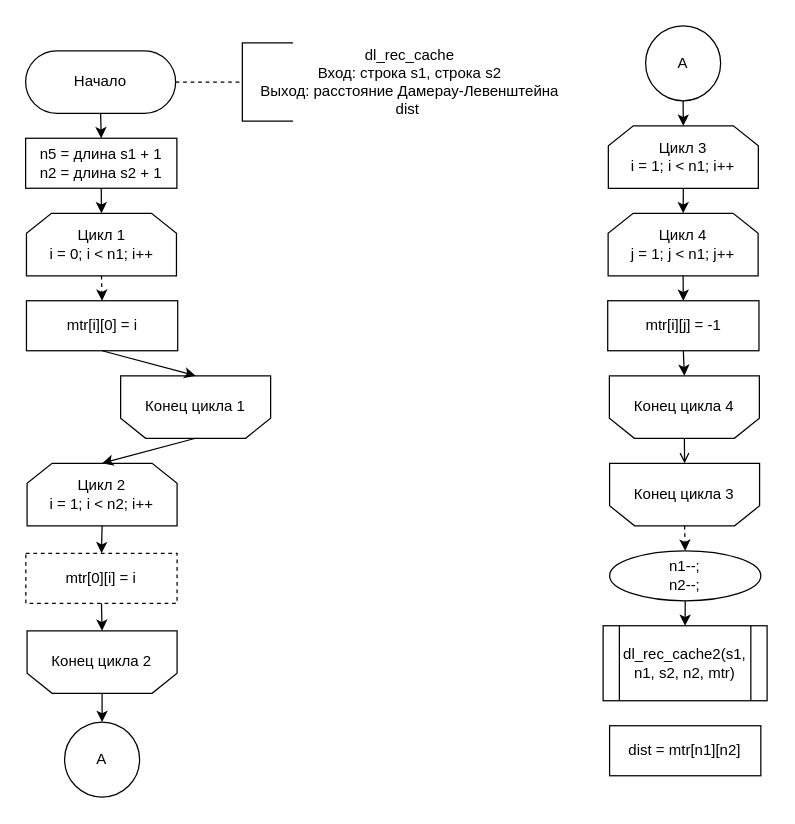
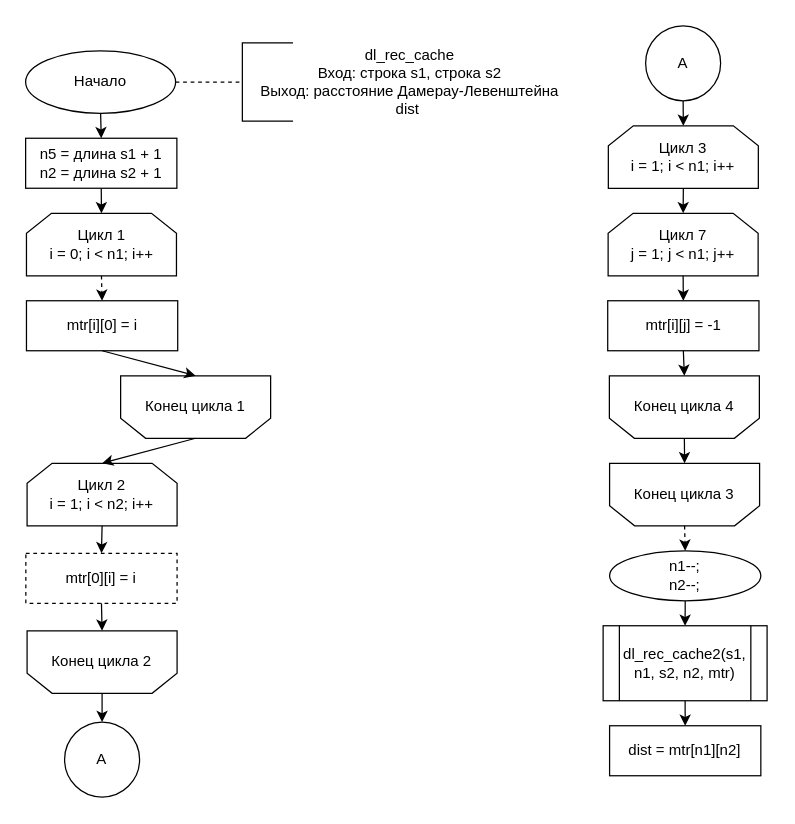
(101, 82) -> (101, 82)
(683, 244) -> (683, 244)
(685, 455) -> (685, 453)
none -> (685, 709)
